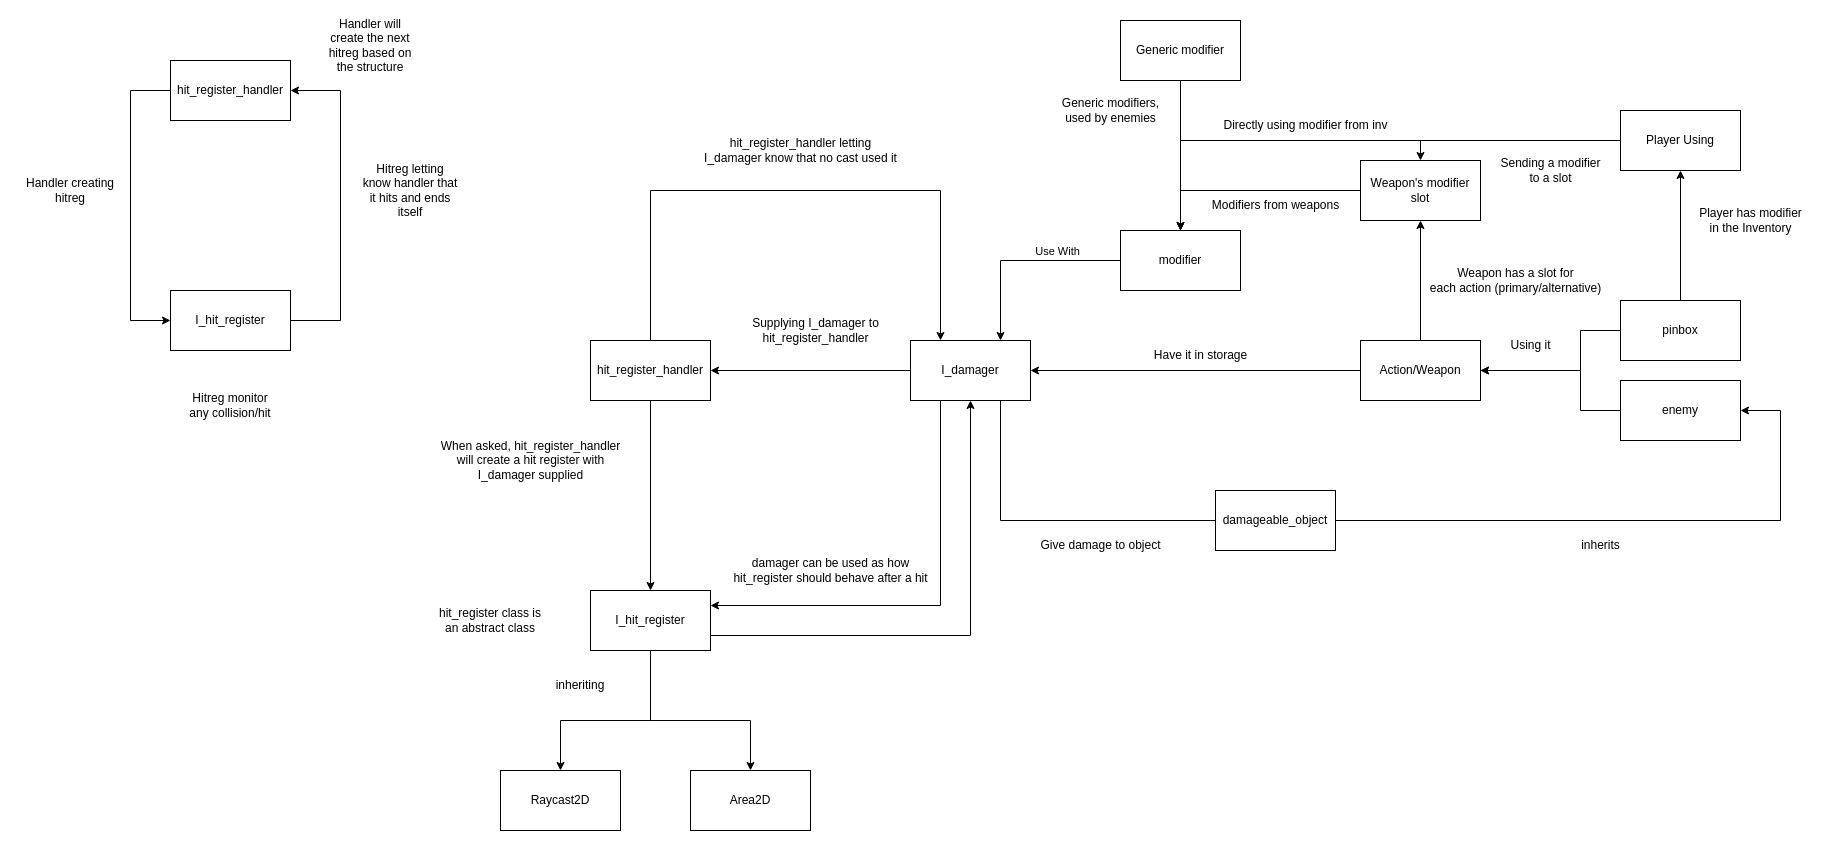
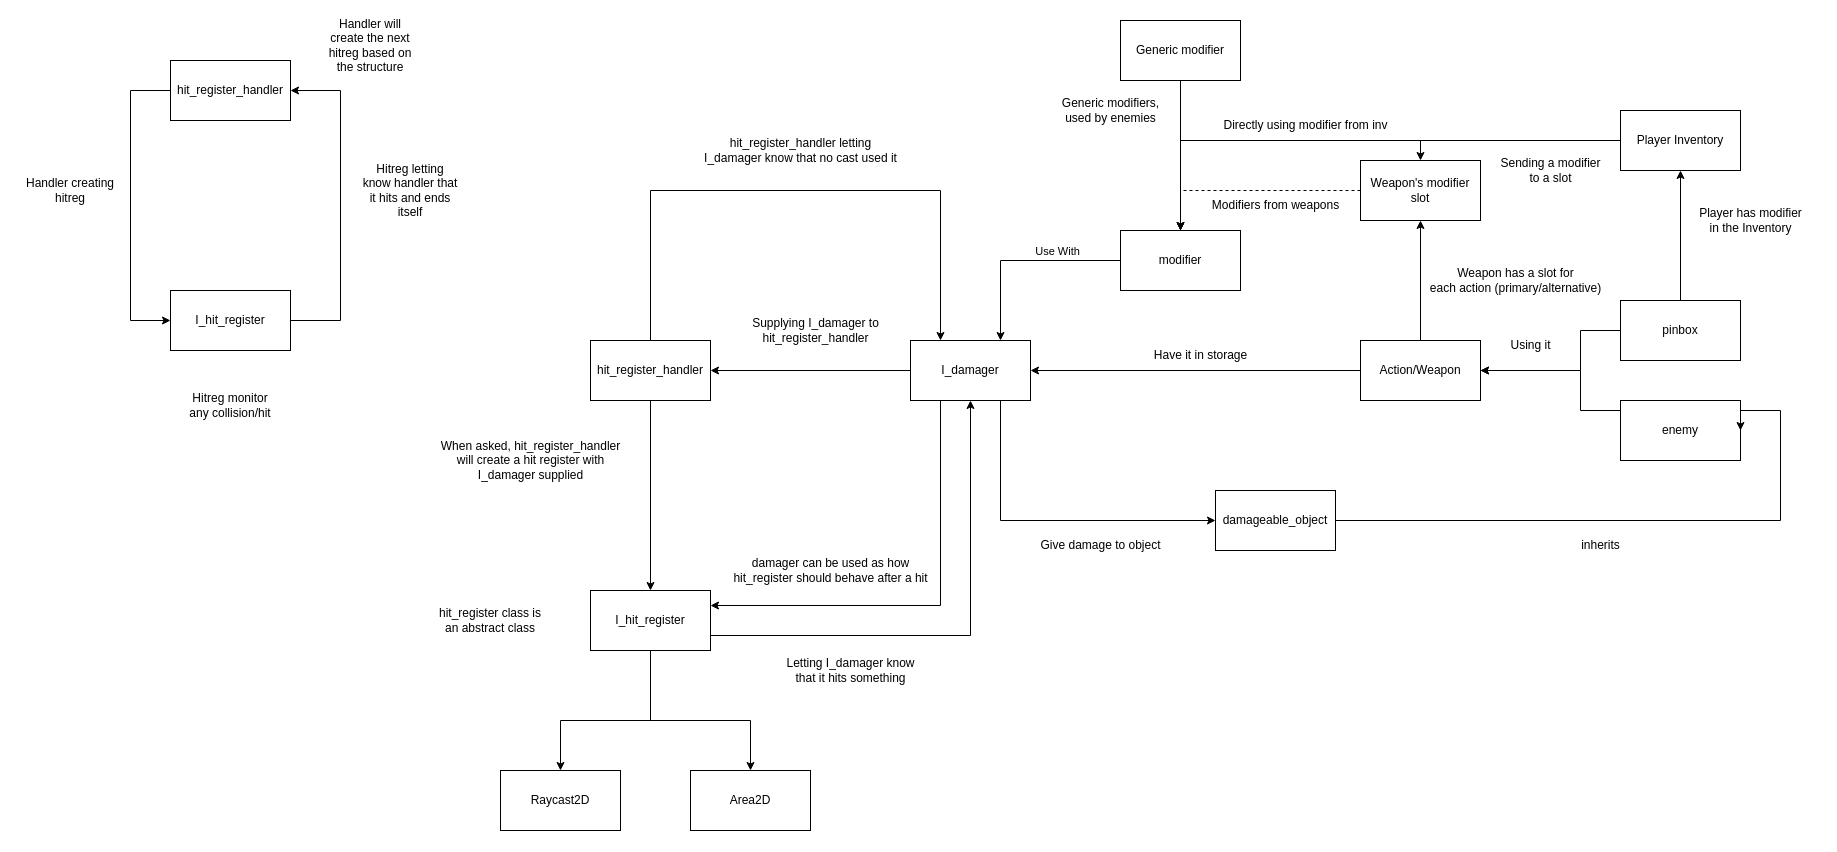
(1681, 141) -> (1681, 141)
(1271, 191) -> (1271, 191)
(1681, 411) -> (1681, 431)
(1210, 521) -> (1207, 521)
none -> (851, 671)
(581, 686) -> none
